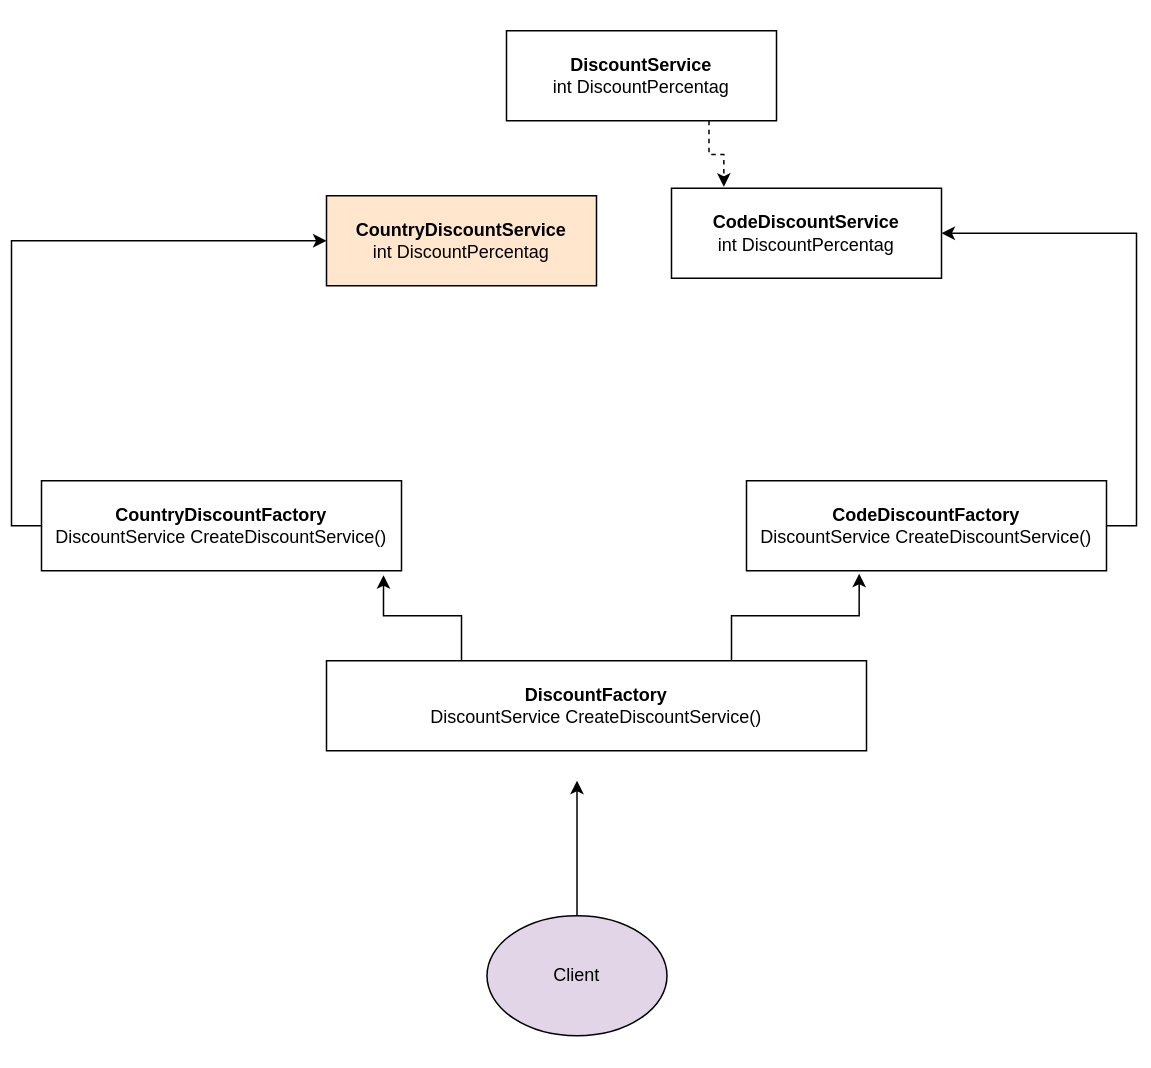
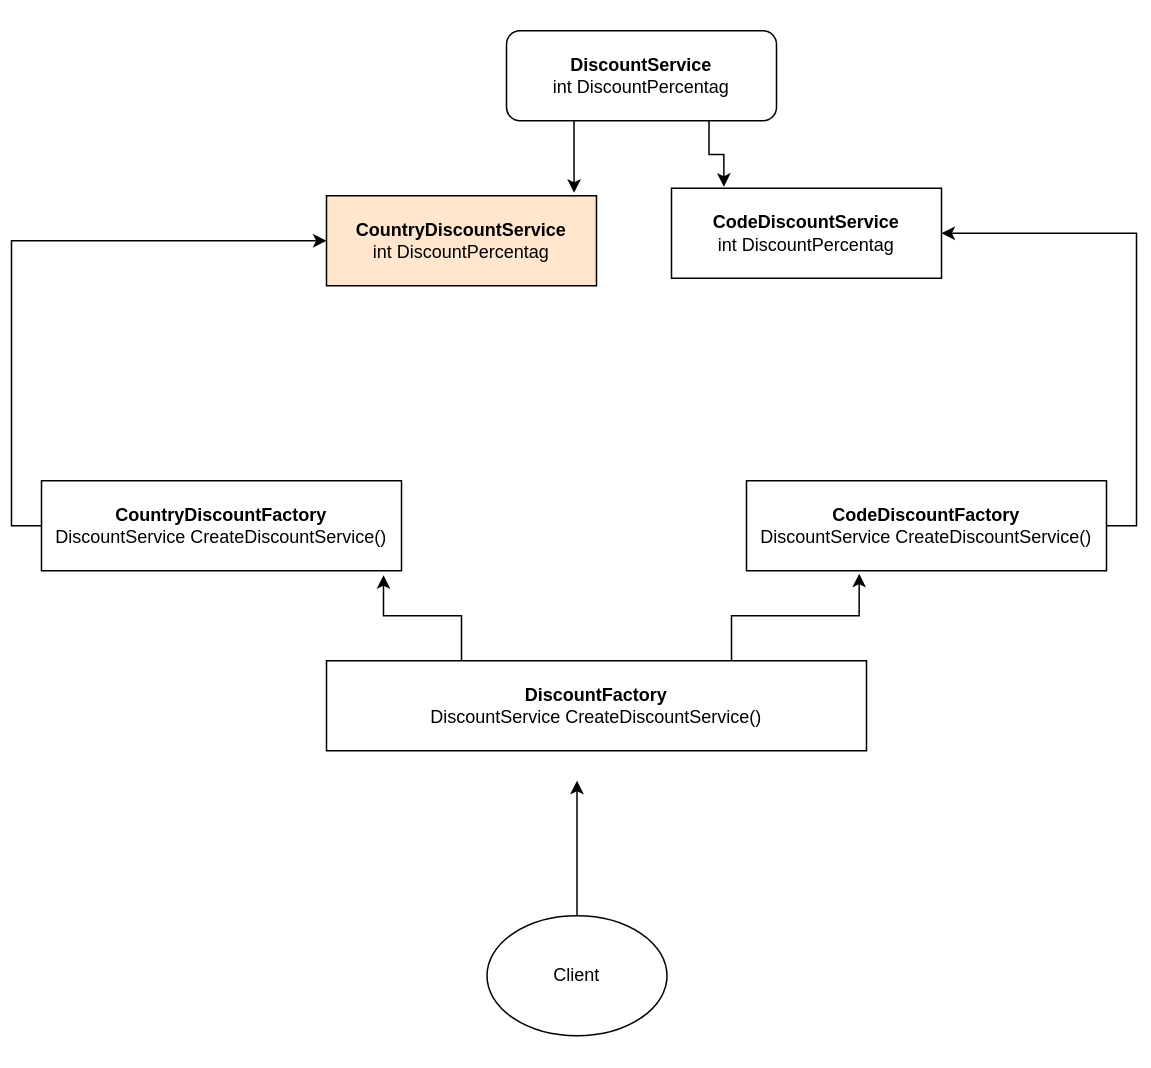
(641, 76) -> (641, 76)
none -> (574, 151)
(711, 155) -> (711, 155)
(577, 976) -> (577, 976)
